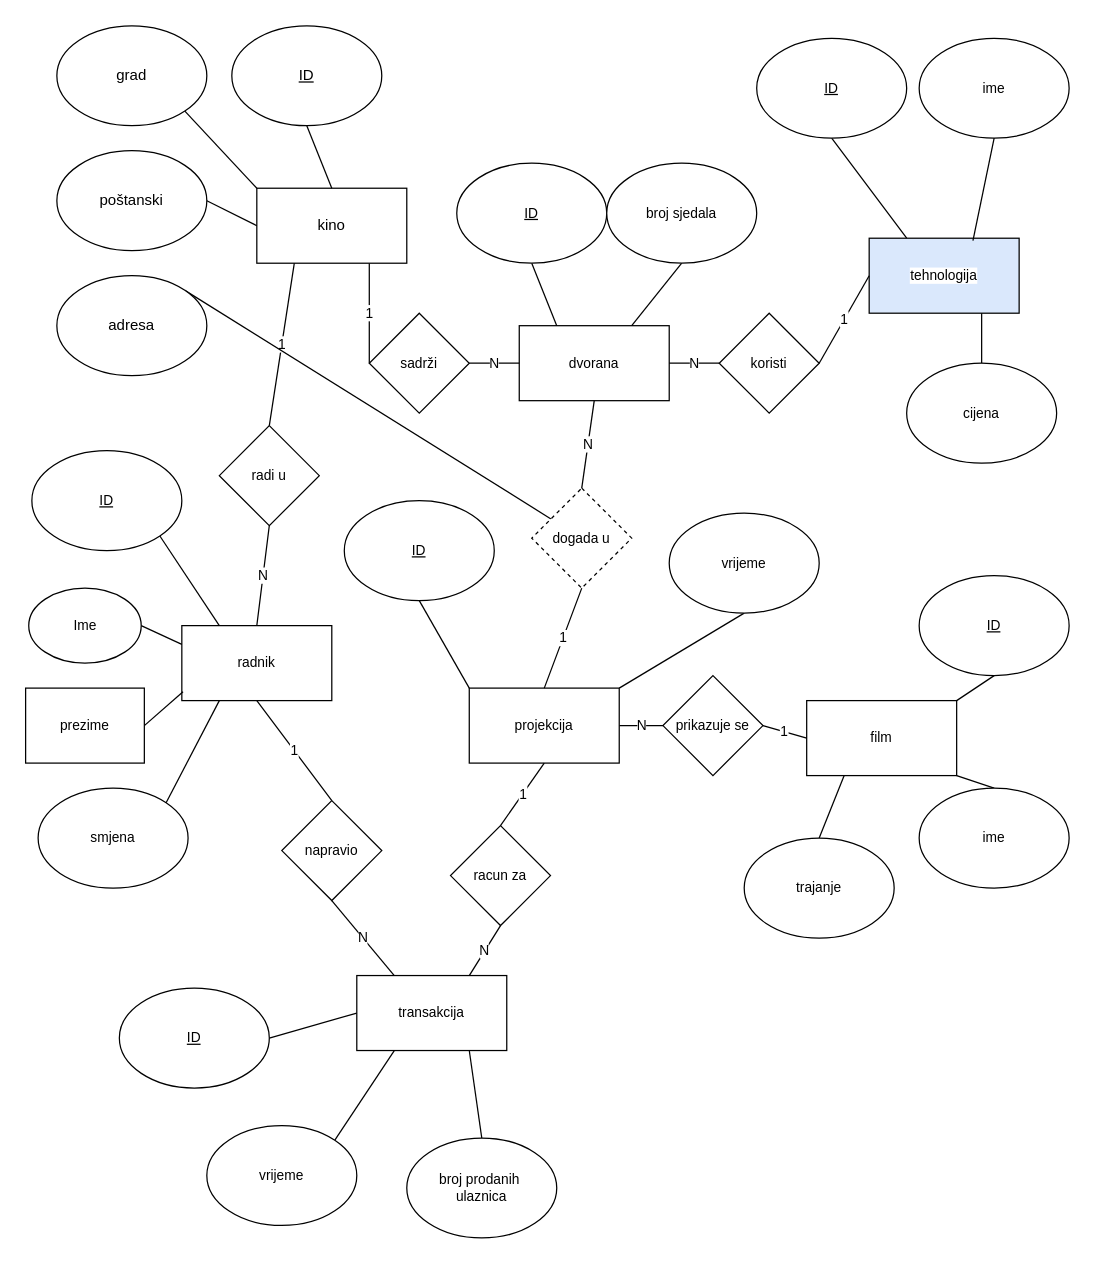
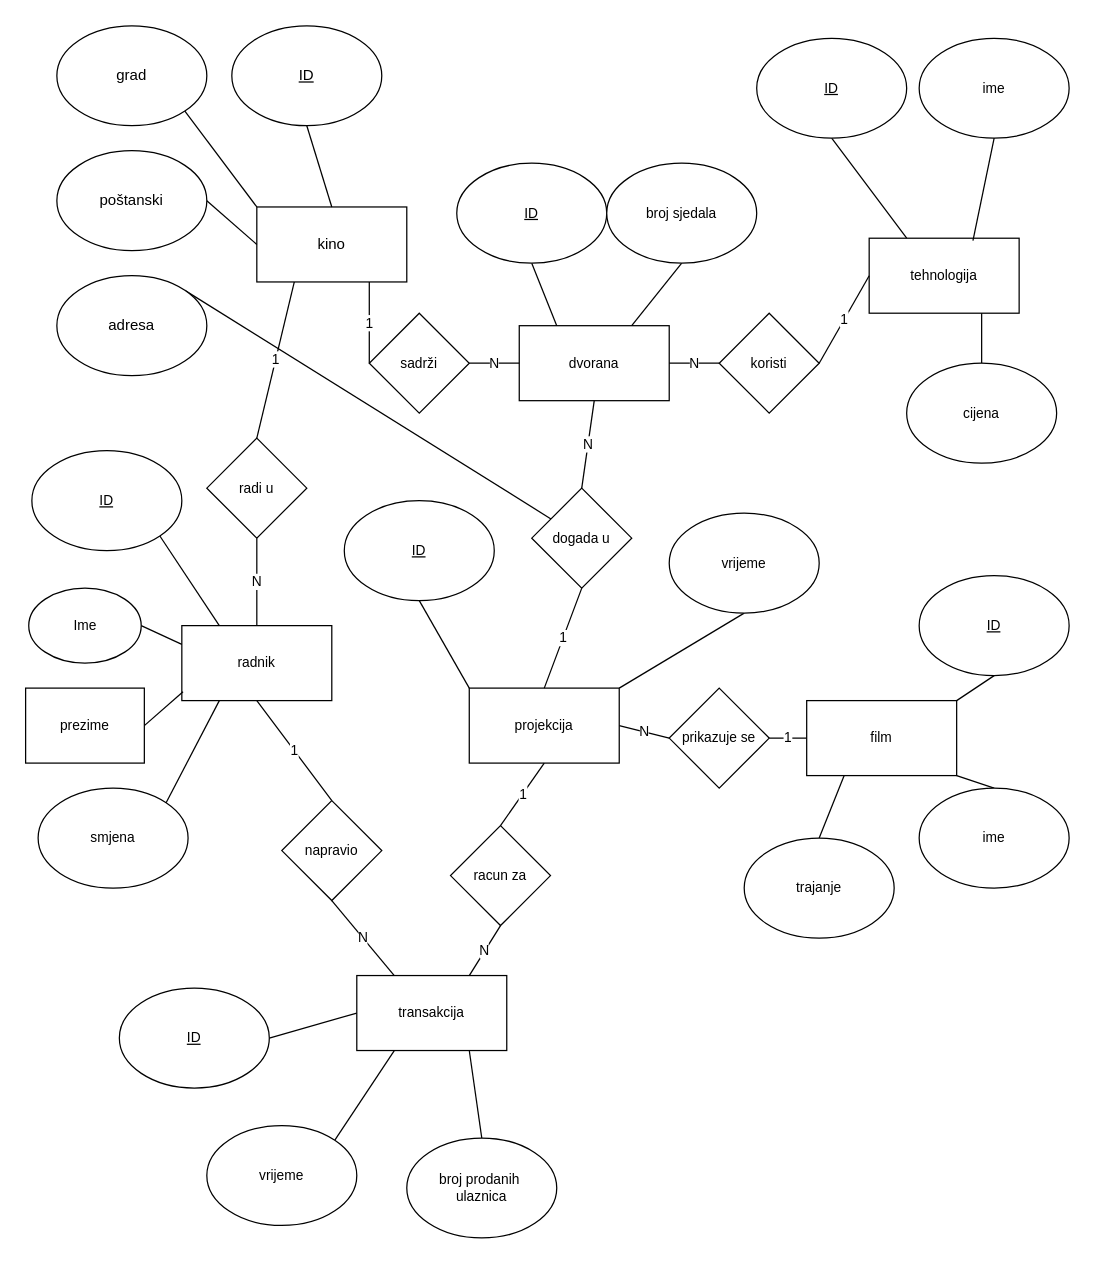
(332, 226) -> (332, 244)
(944, 276) -> (944, 276)
(269, 476) -> (257, 488)
(582, 538) -> (582, 538)
(713, 726) -> (719, 738)
